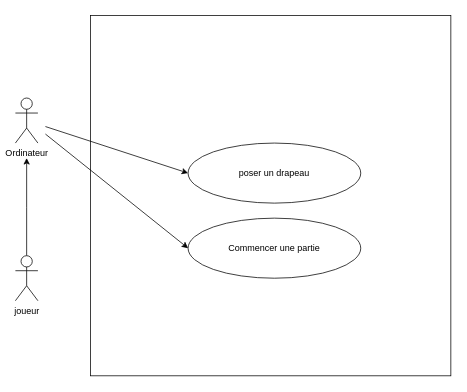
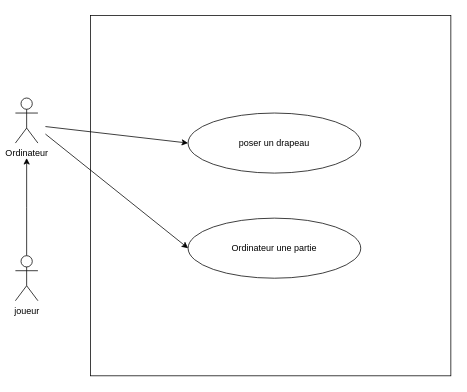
(274, 173) -> (274, 143)
(274, 248) -> (274, 248)
